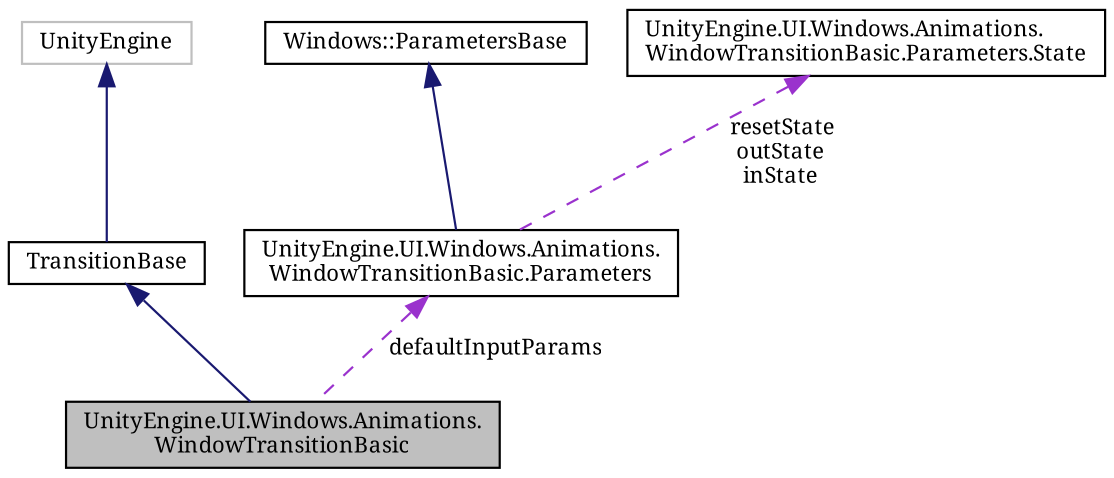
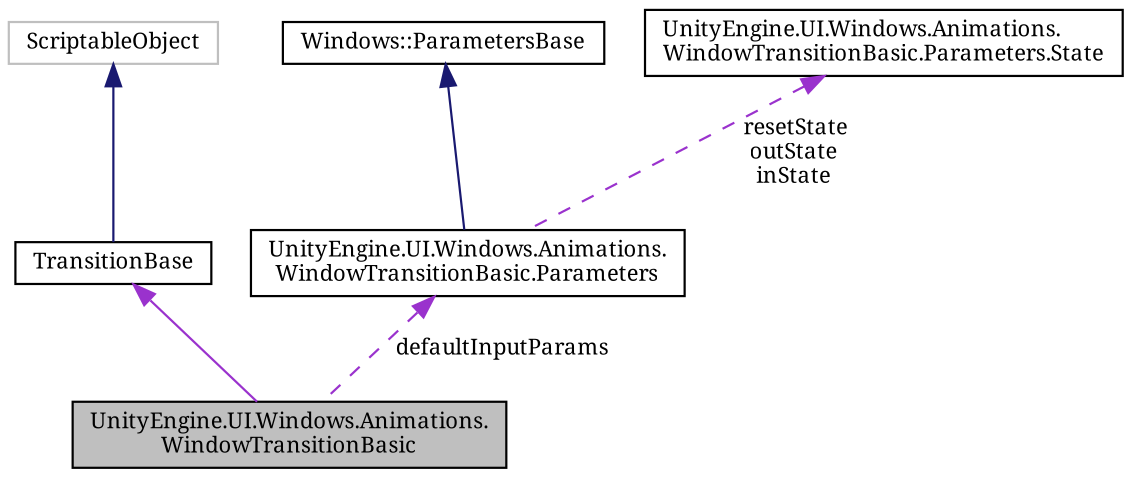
(107, 43) -> (113, 43)
(197, 351) -> (204, 351)
